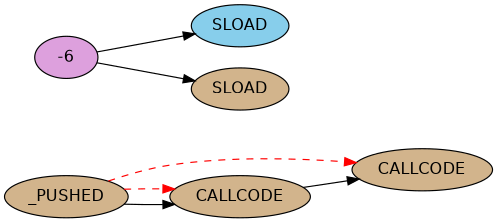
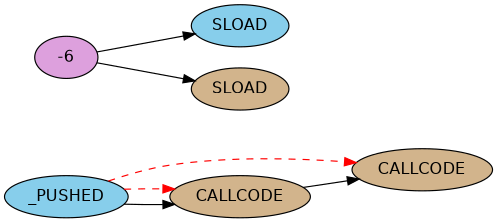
(66, 197) -> (66, 197)
